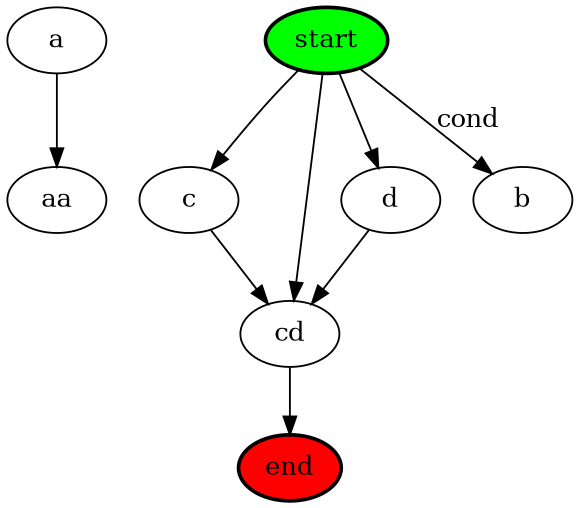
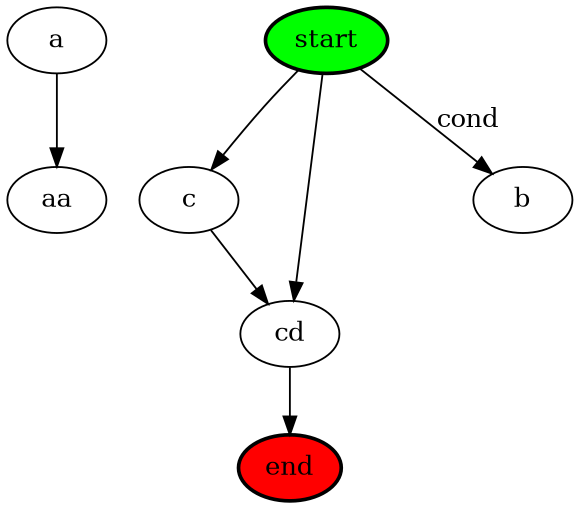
(391, 200) -> none
